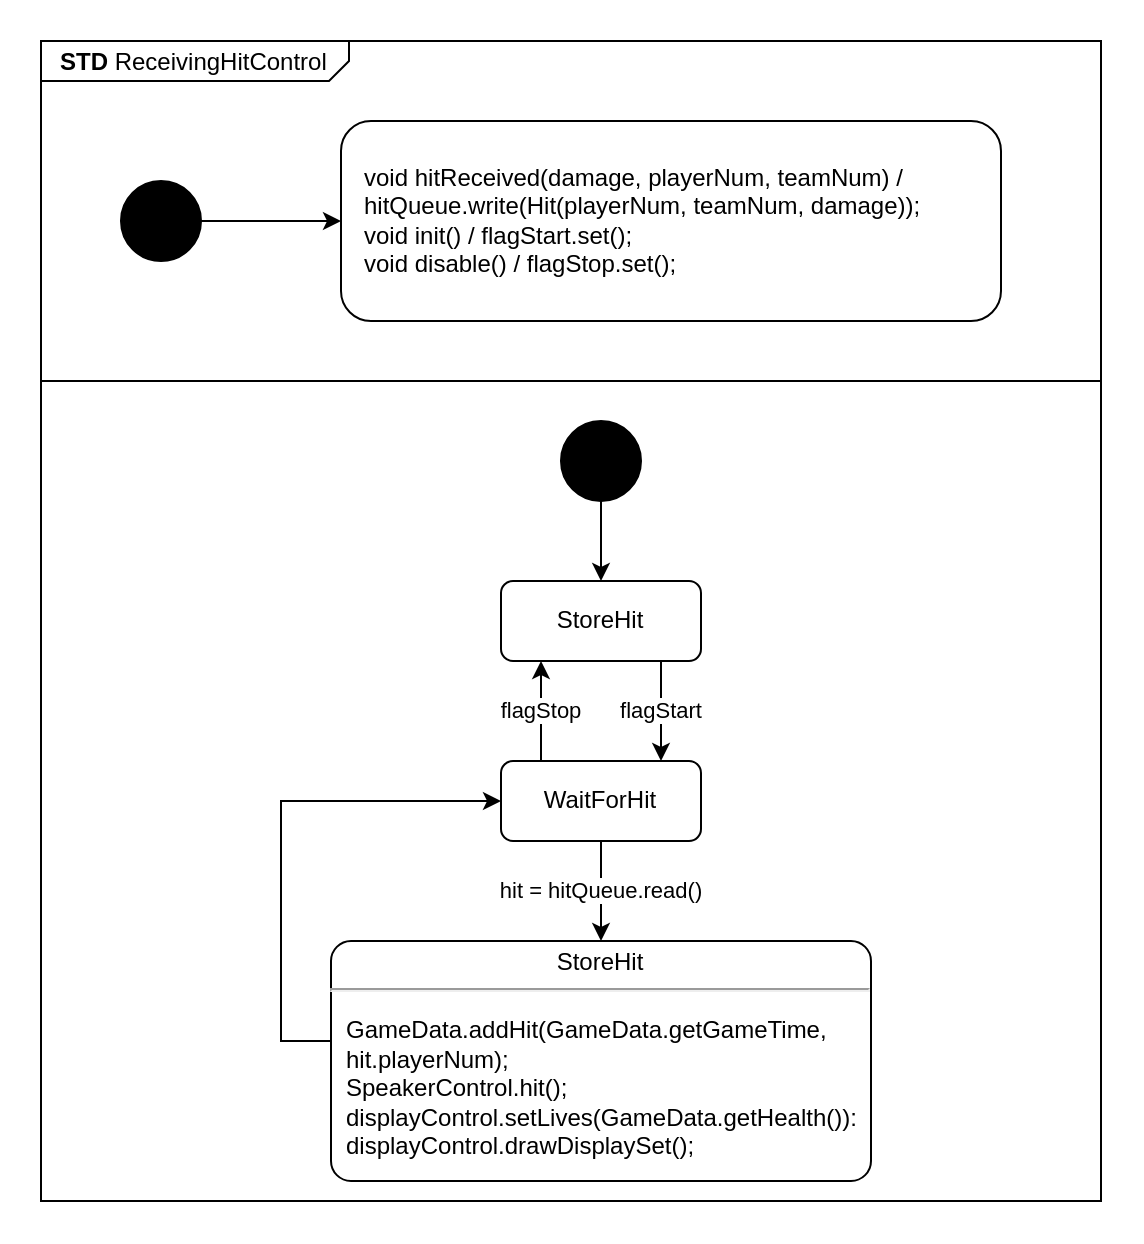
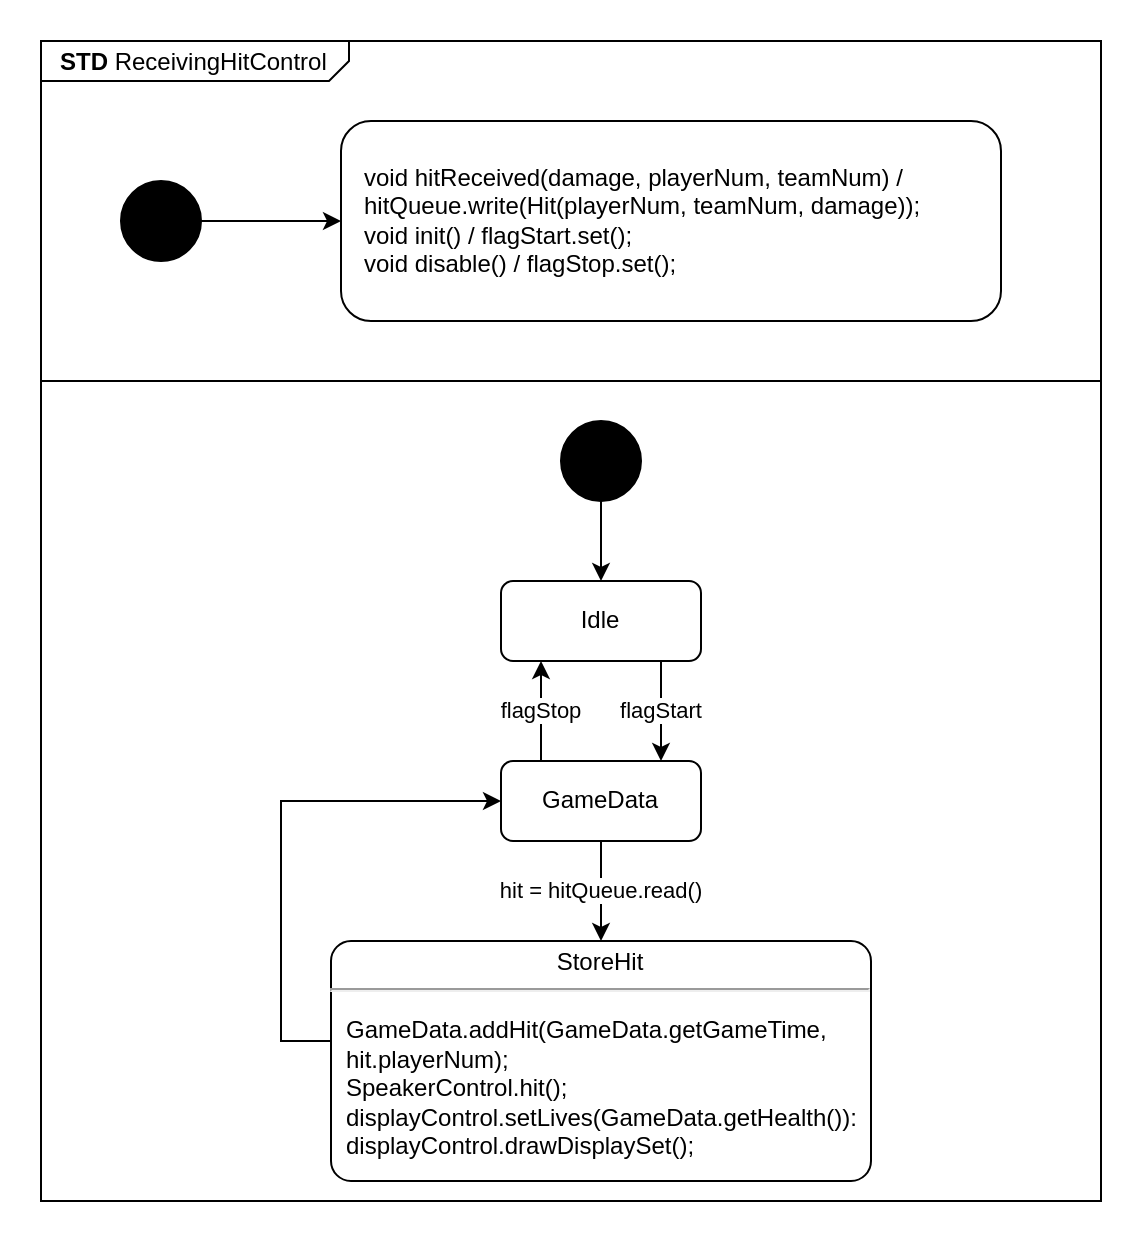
(601, 621) -> (601, 621)
(601, 801) -> (601, 801)
